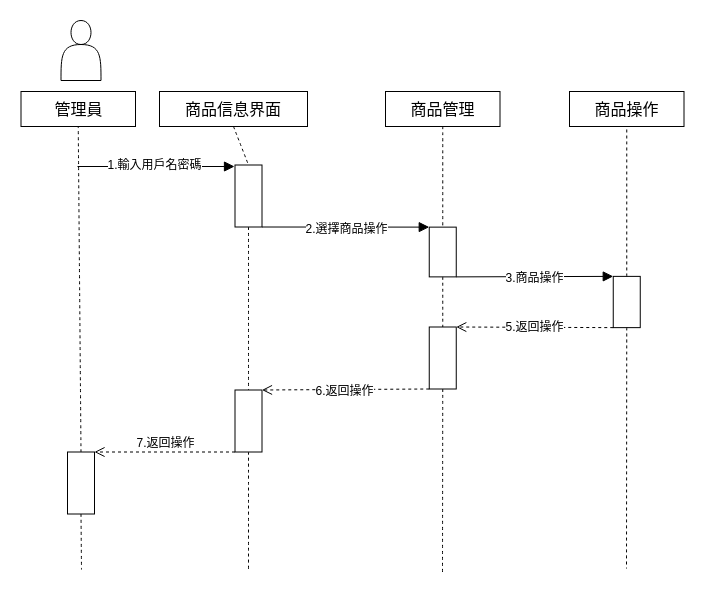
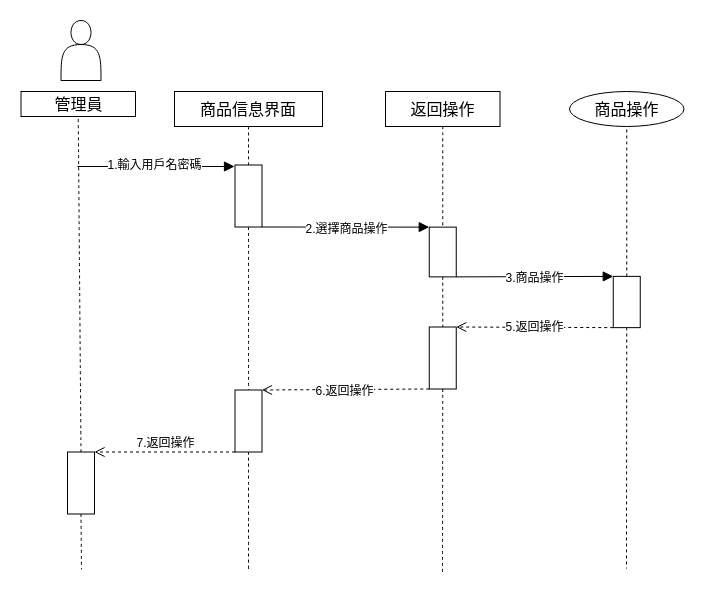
(78, 109) -> (78, 104)
(234, 109) -> (249, 109)
(627, 109) -> (627, 109)
(443, 110) -> (443, 110)
